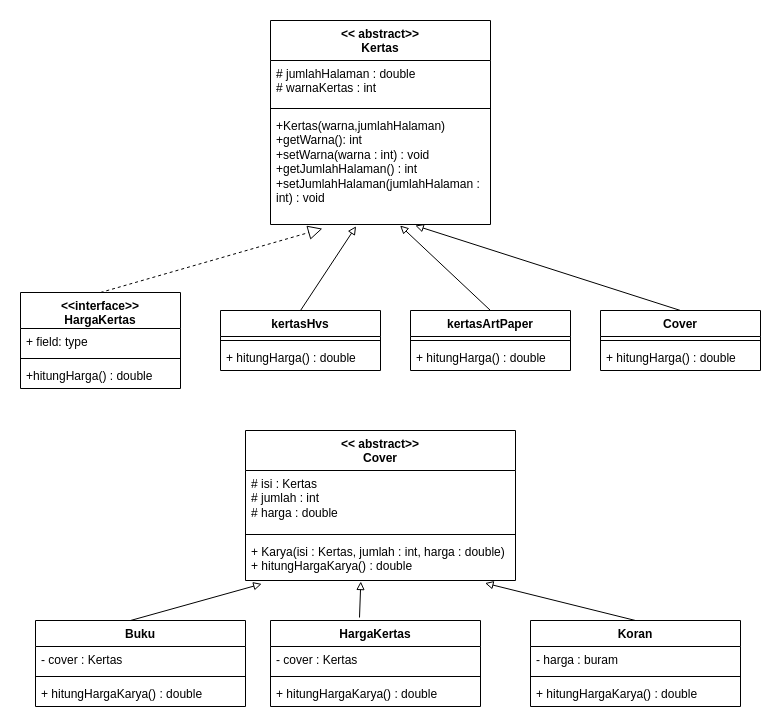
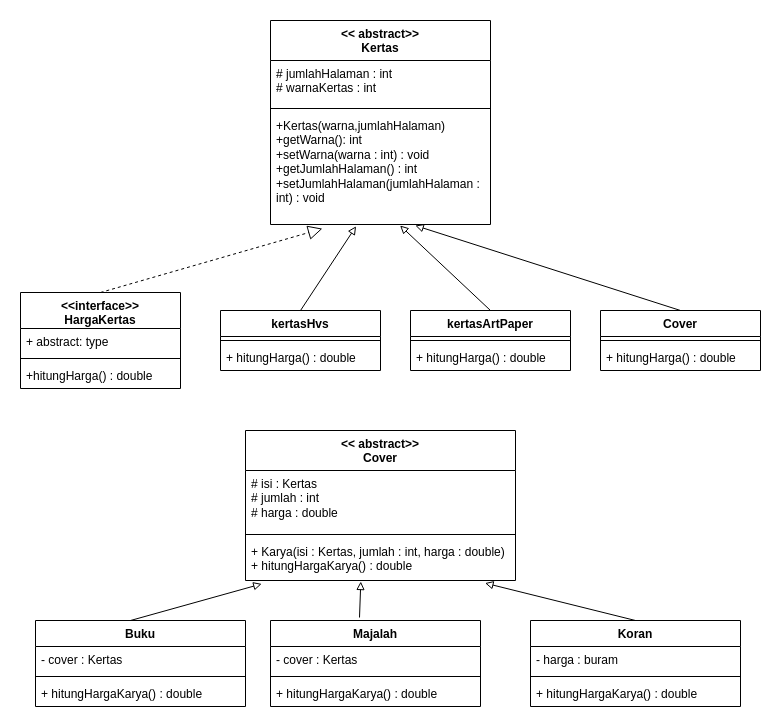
(346, 82) -> (336, 82)
(62, 343) -> (76, 343)
(376, 635) -> (376, 635)
